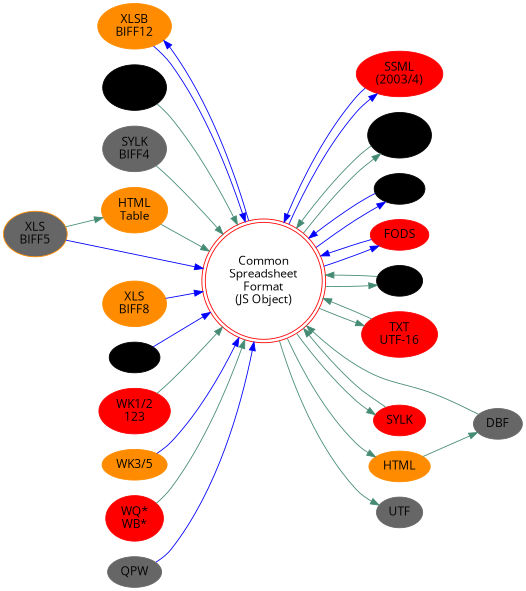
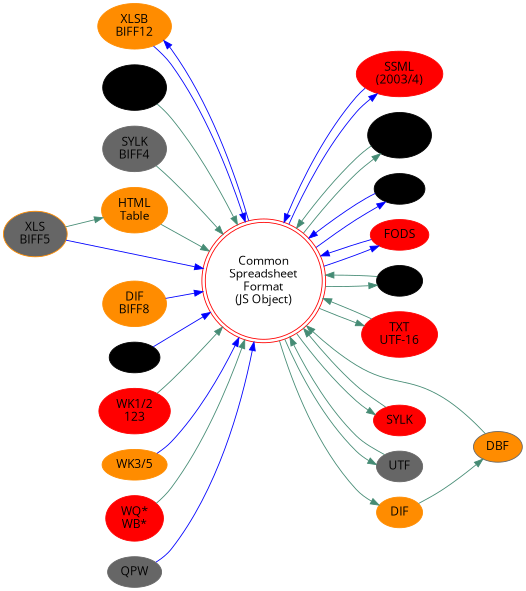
(135, 304) -> (135, 304)
none -> (331, 407)
(498, 424) -> (498, 447)
(400, 466) -> (400, 512)
